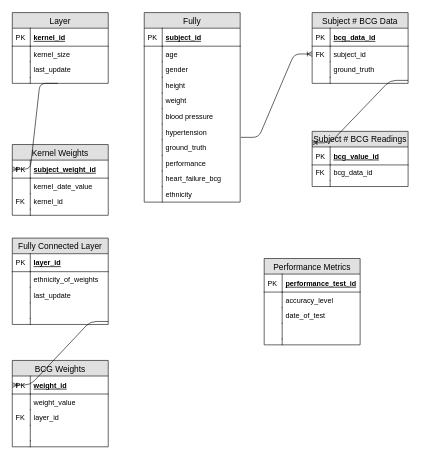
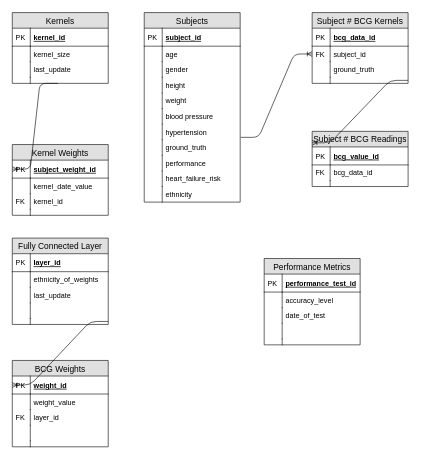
(60, 21) -> (60, 21)
(192, 21) -> (192, 21)
(360, 21) -> (360, 21)
(198, 179) -> (199, 179)
